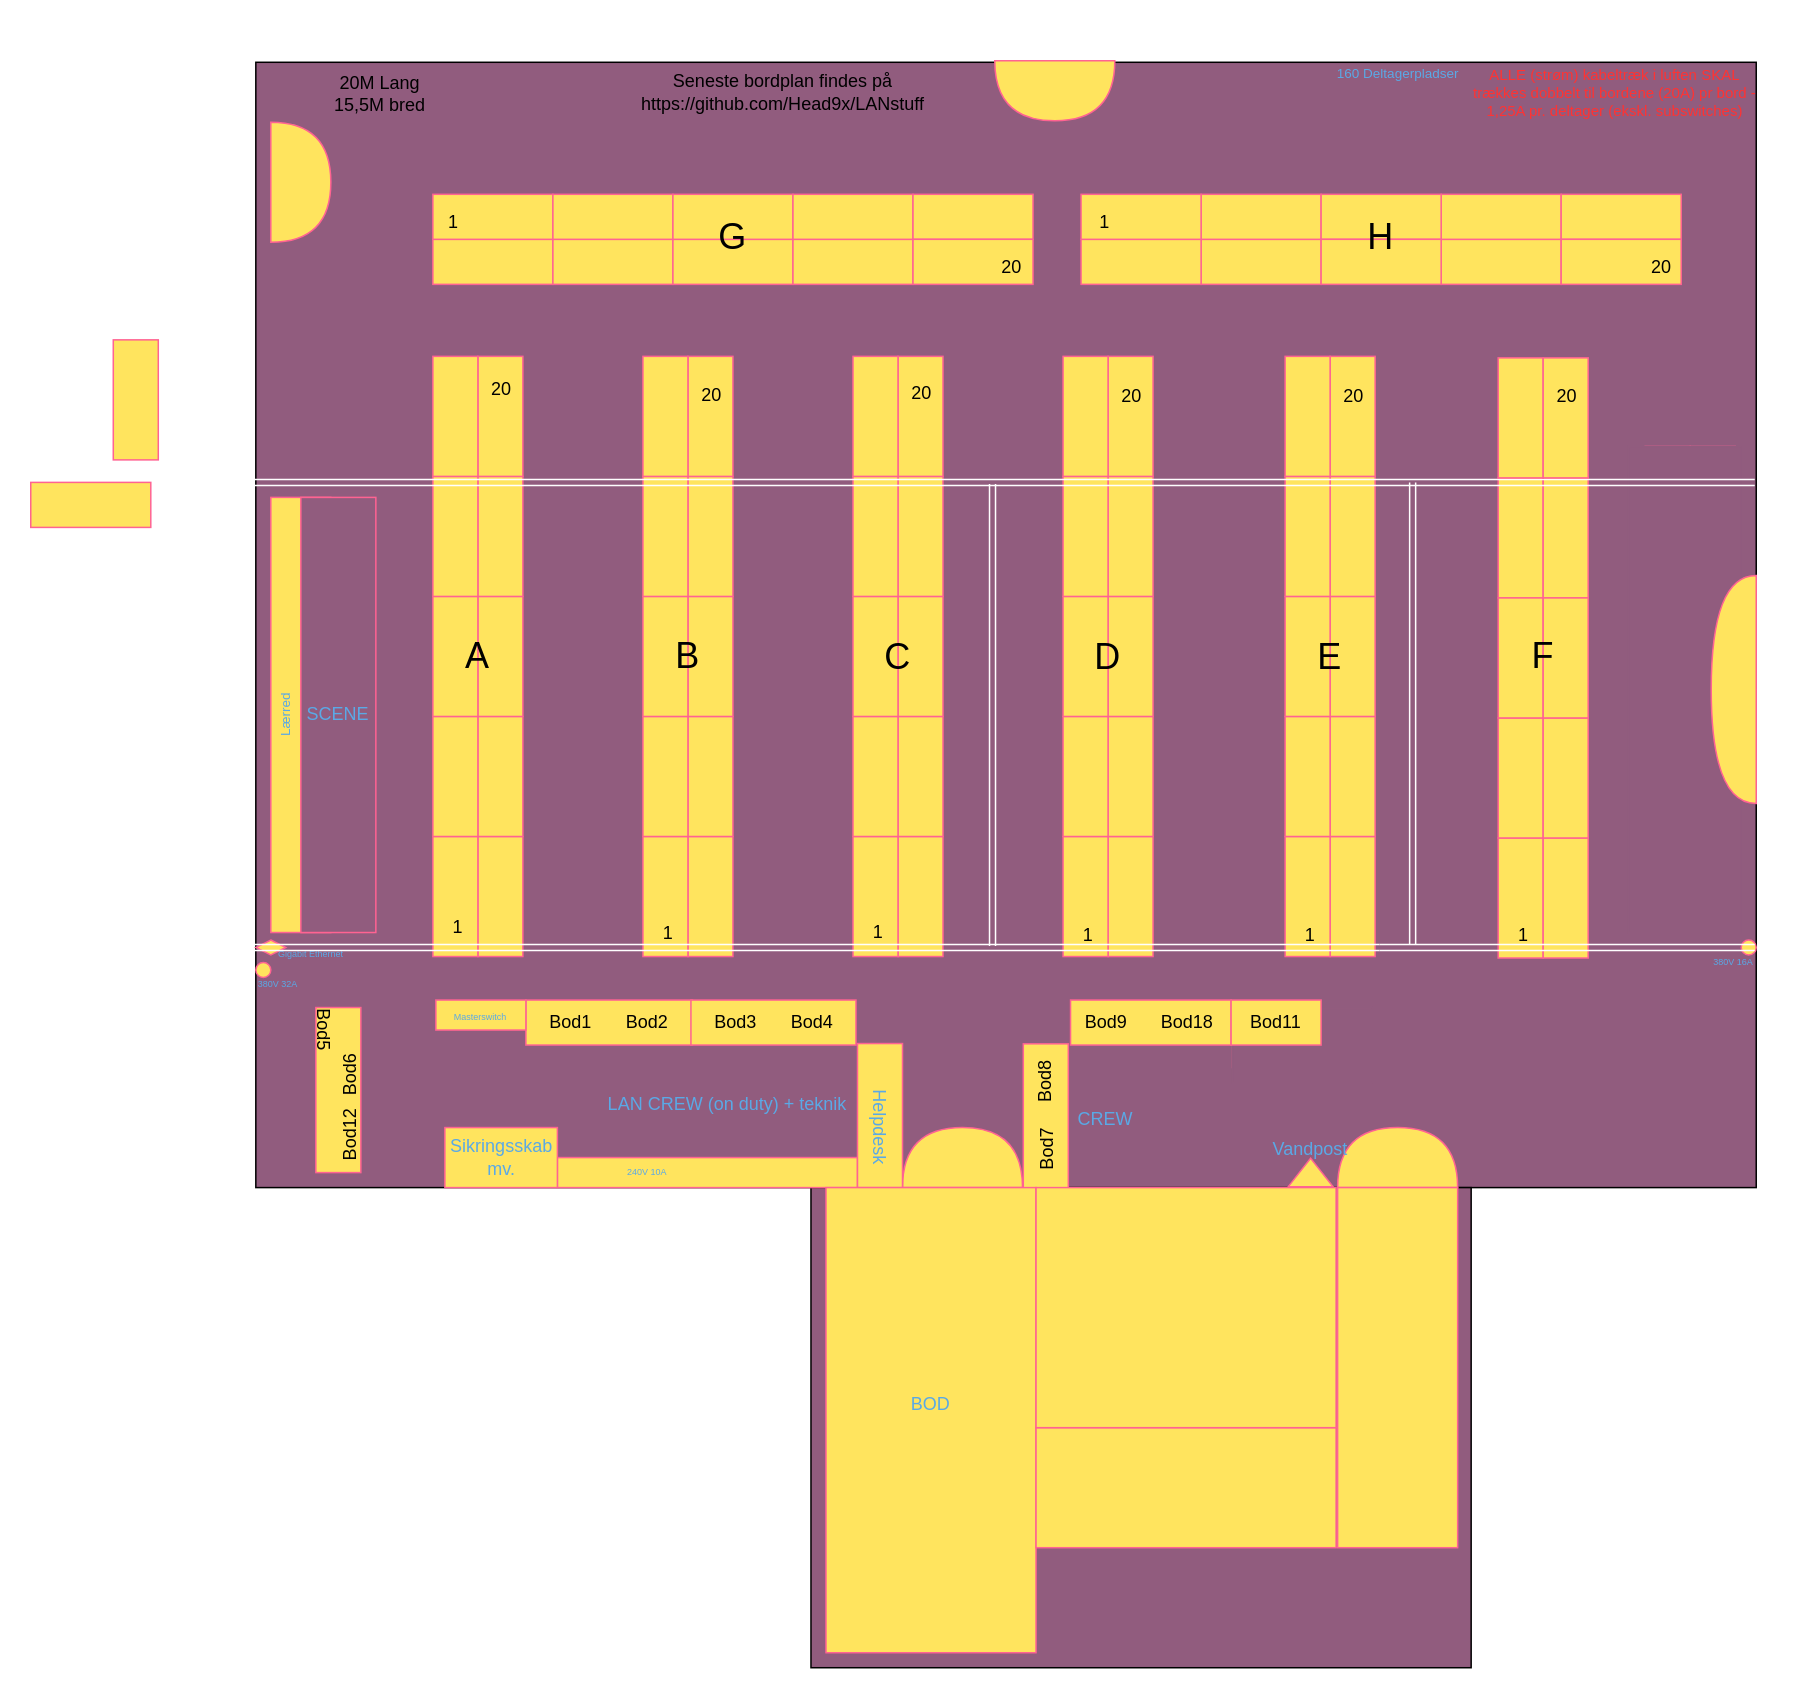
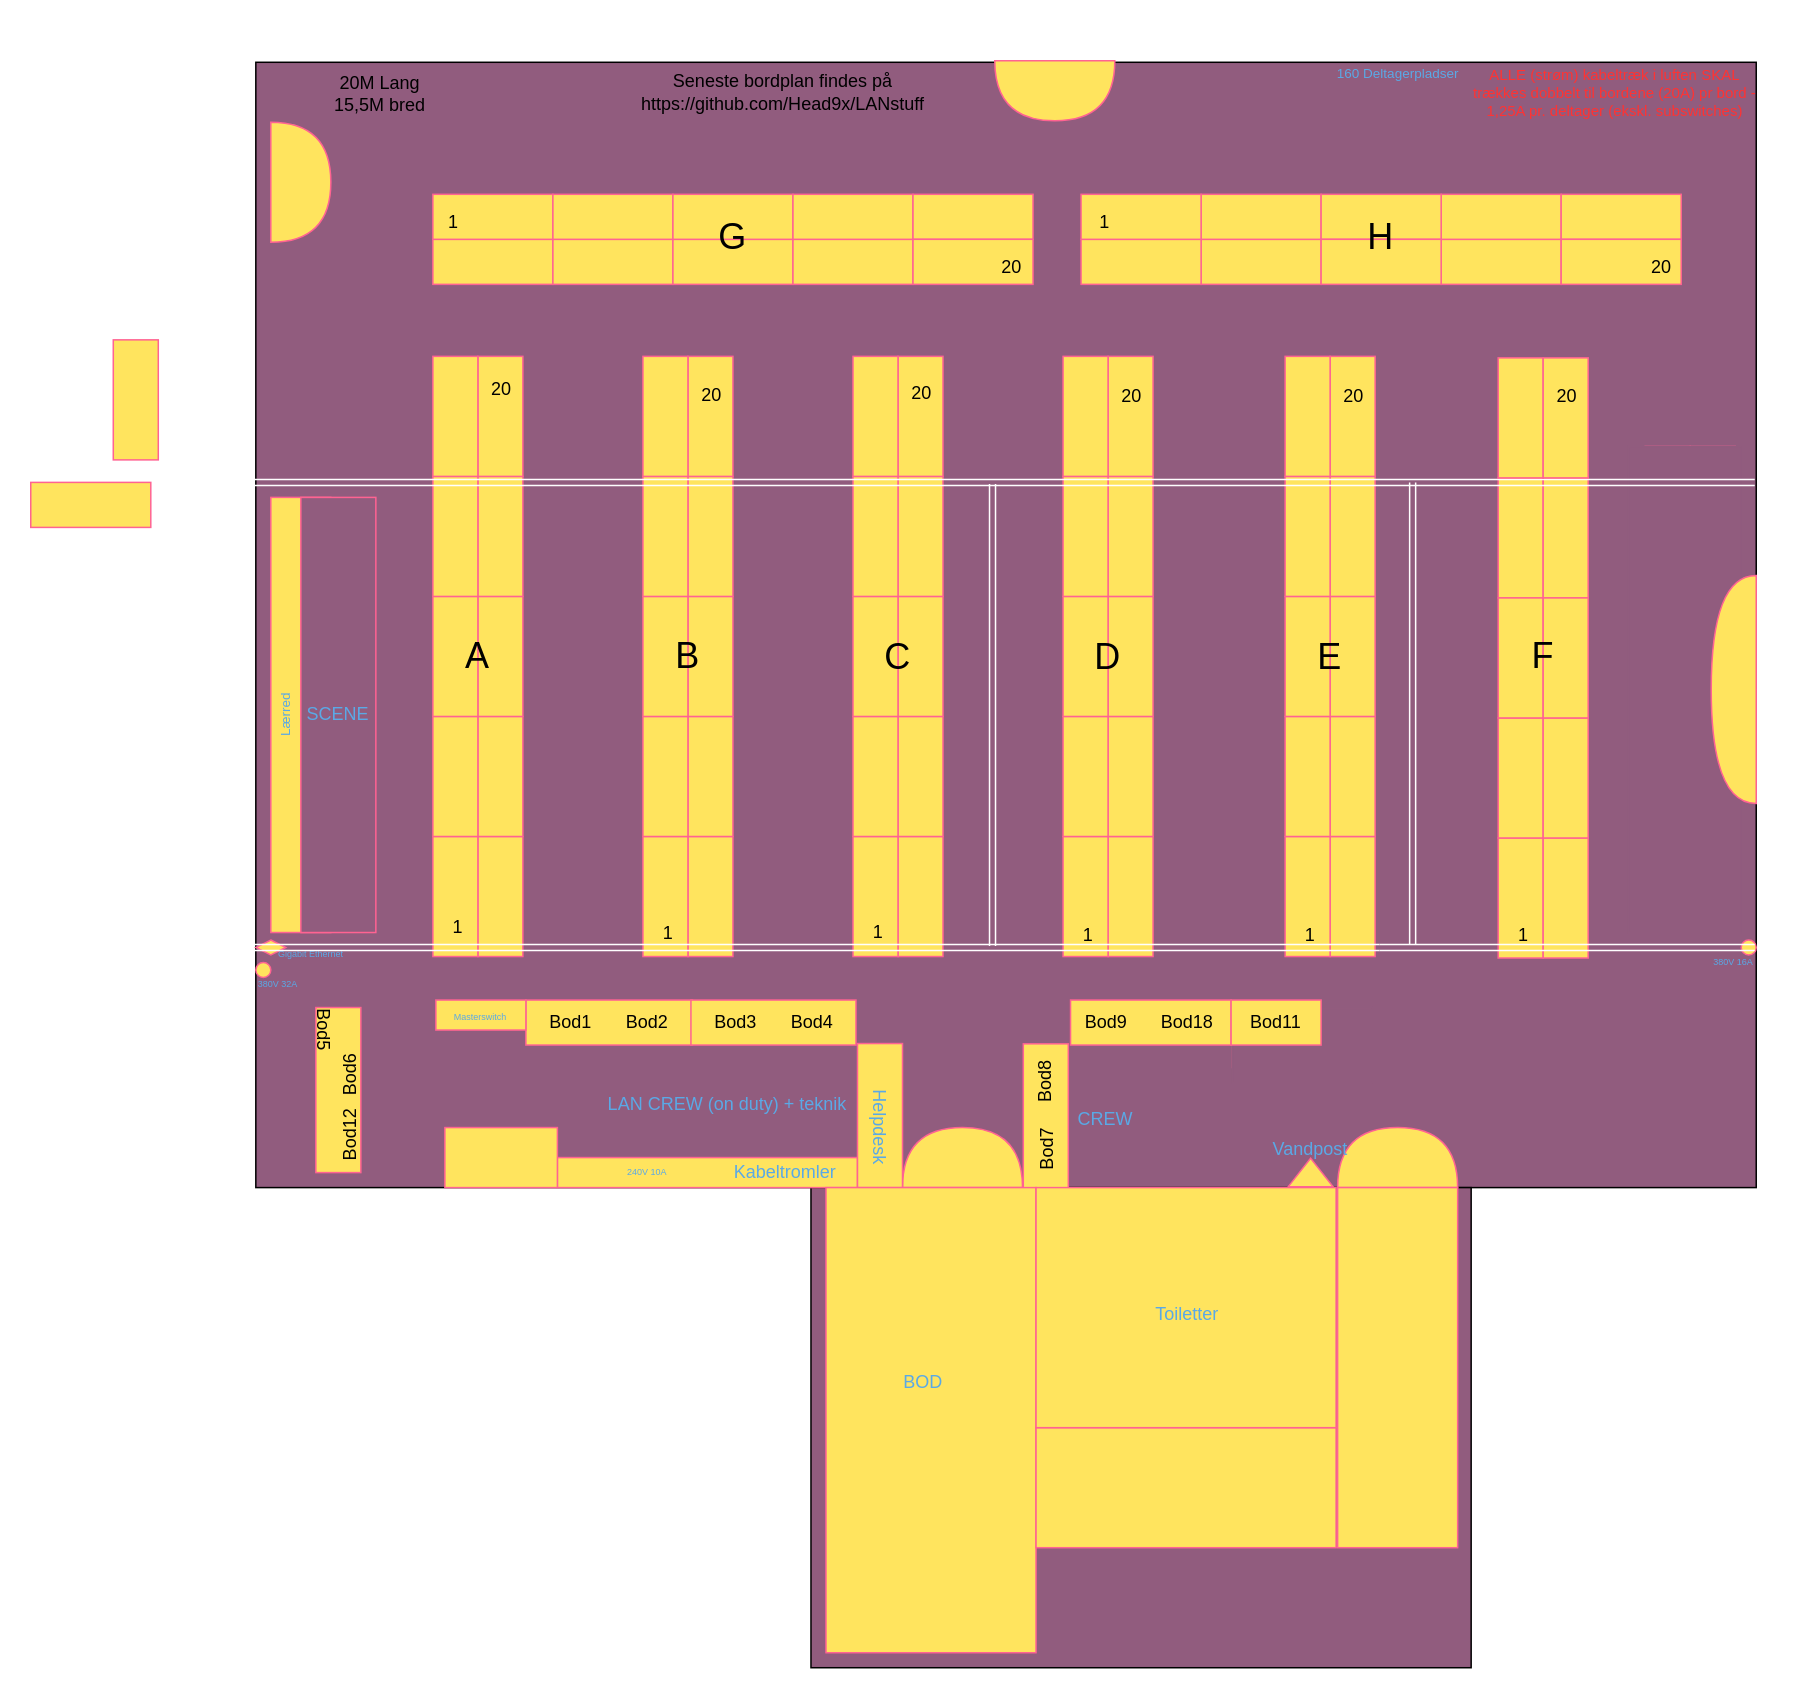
(502, 1157) -> none
none -> (785, 1172)
none -> (1187, 1315)
(931, 1405) -> (923, 1382)
